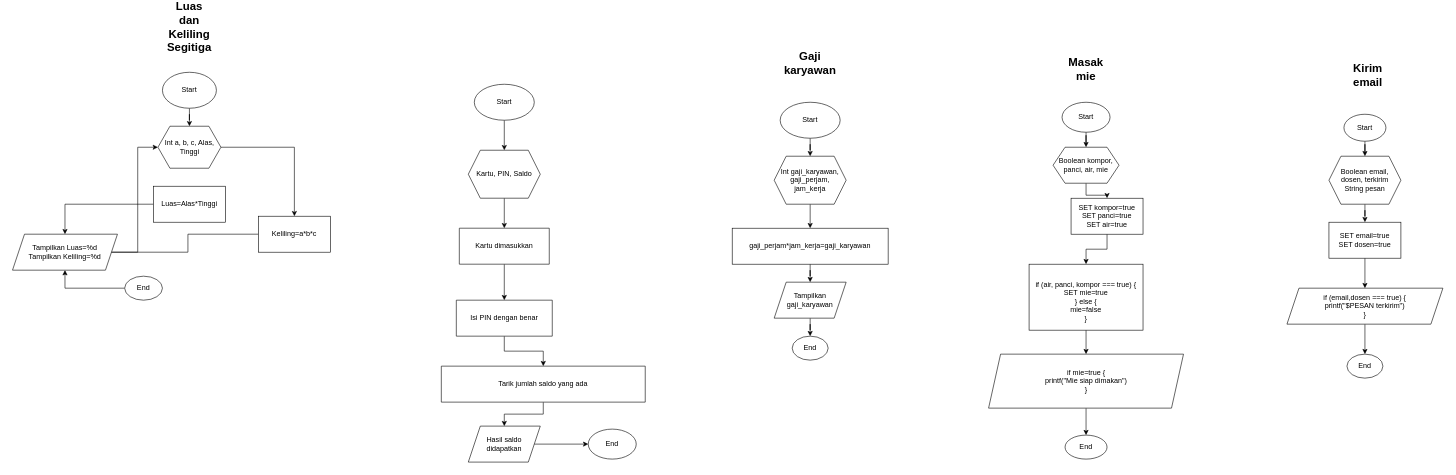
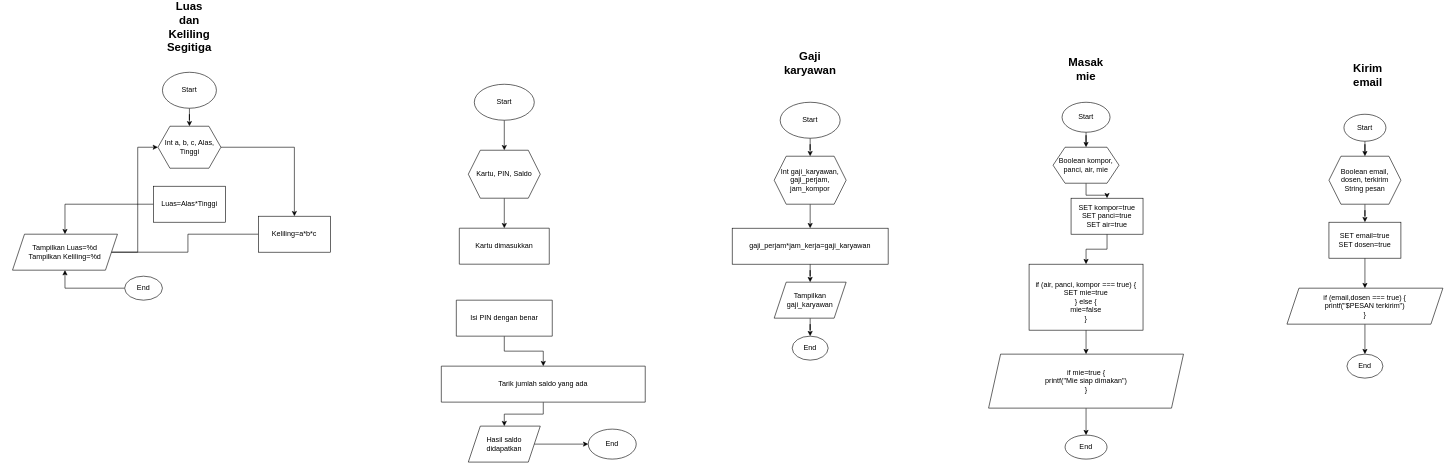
(810, 180) -> (810, 180)
(504, 294) -> none
